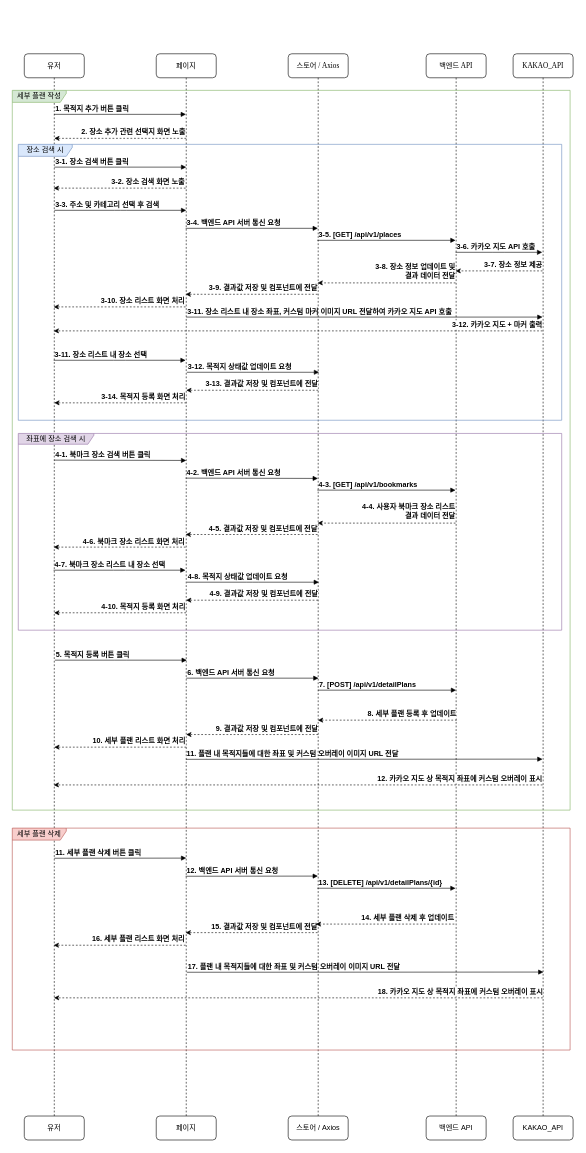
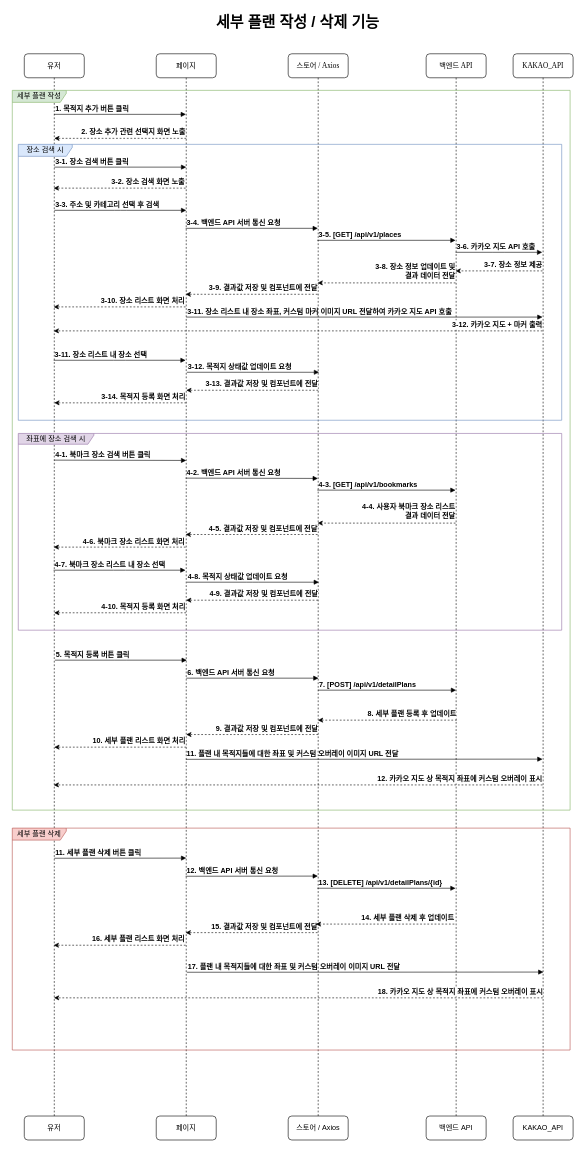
none -> (298, 21)
